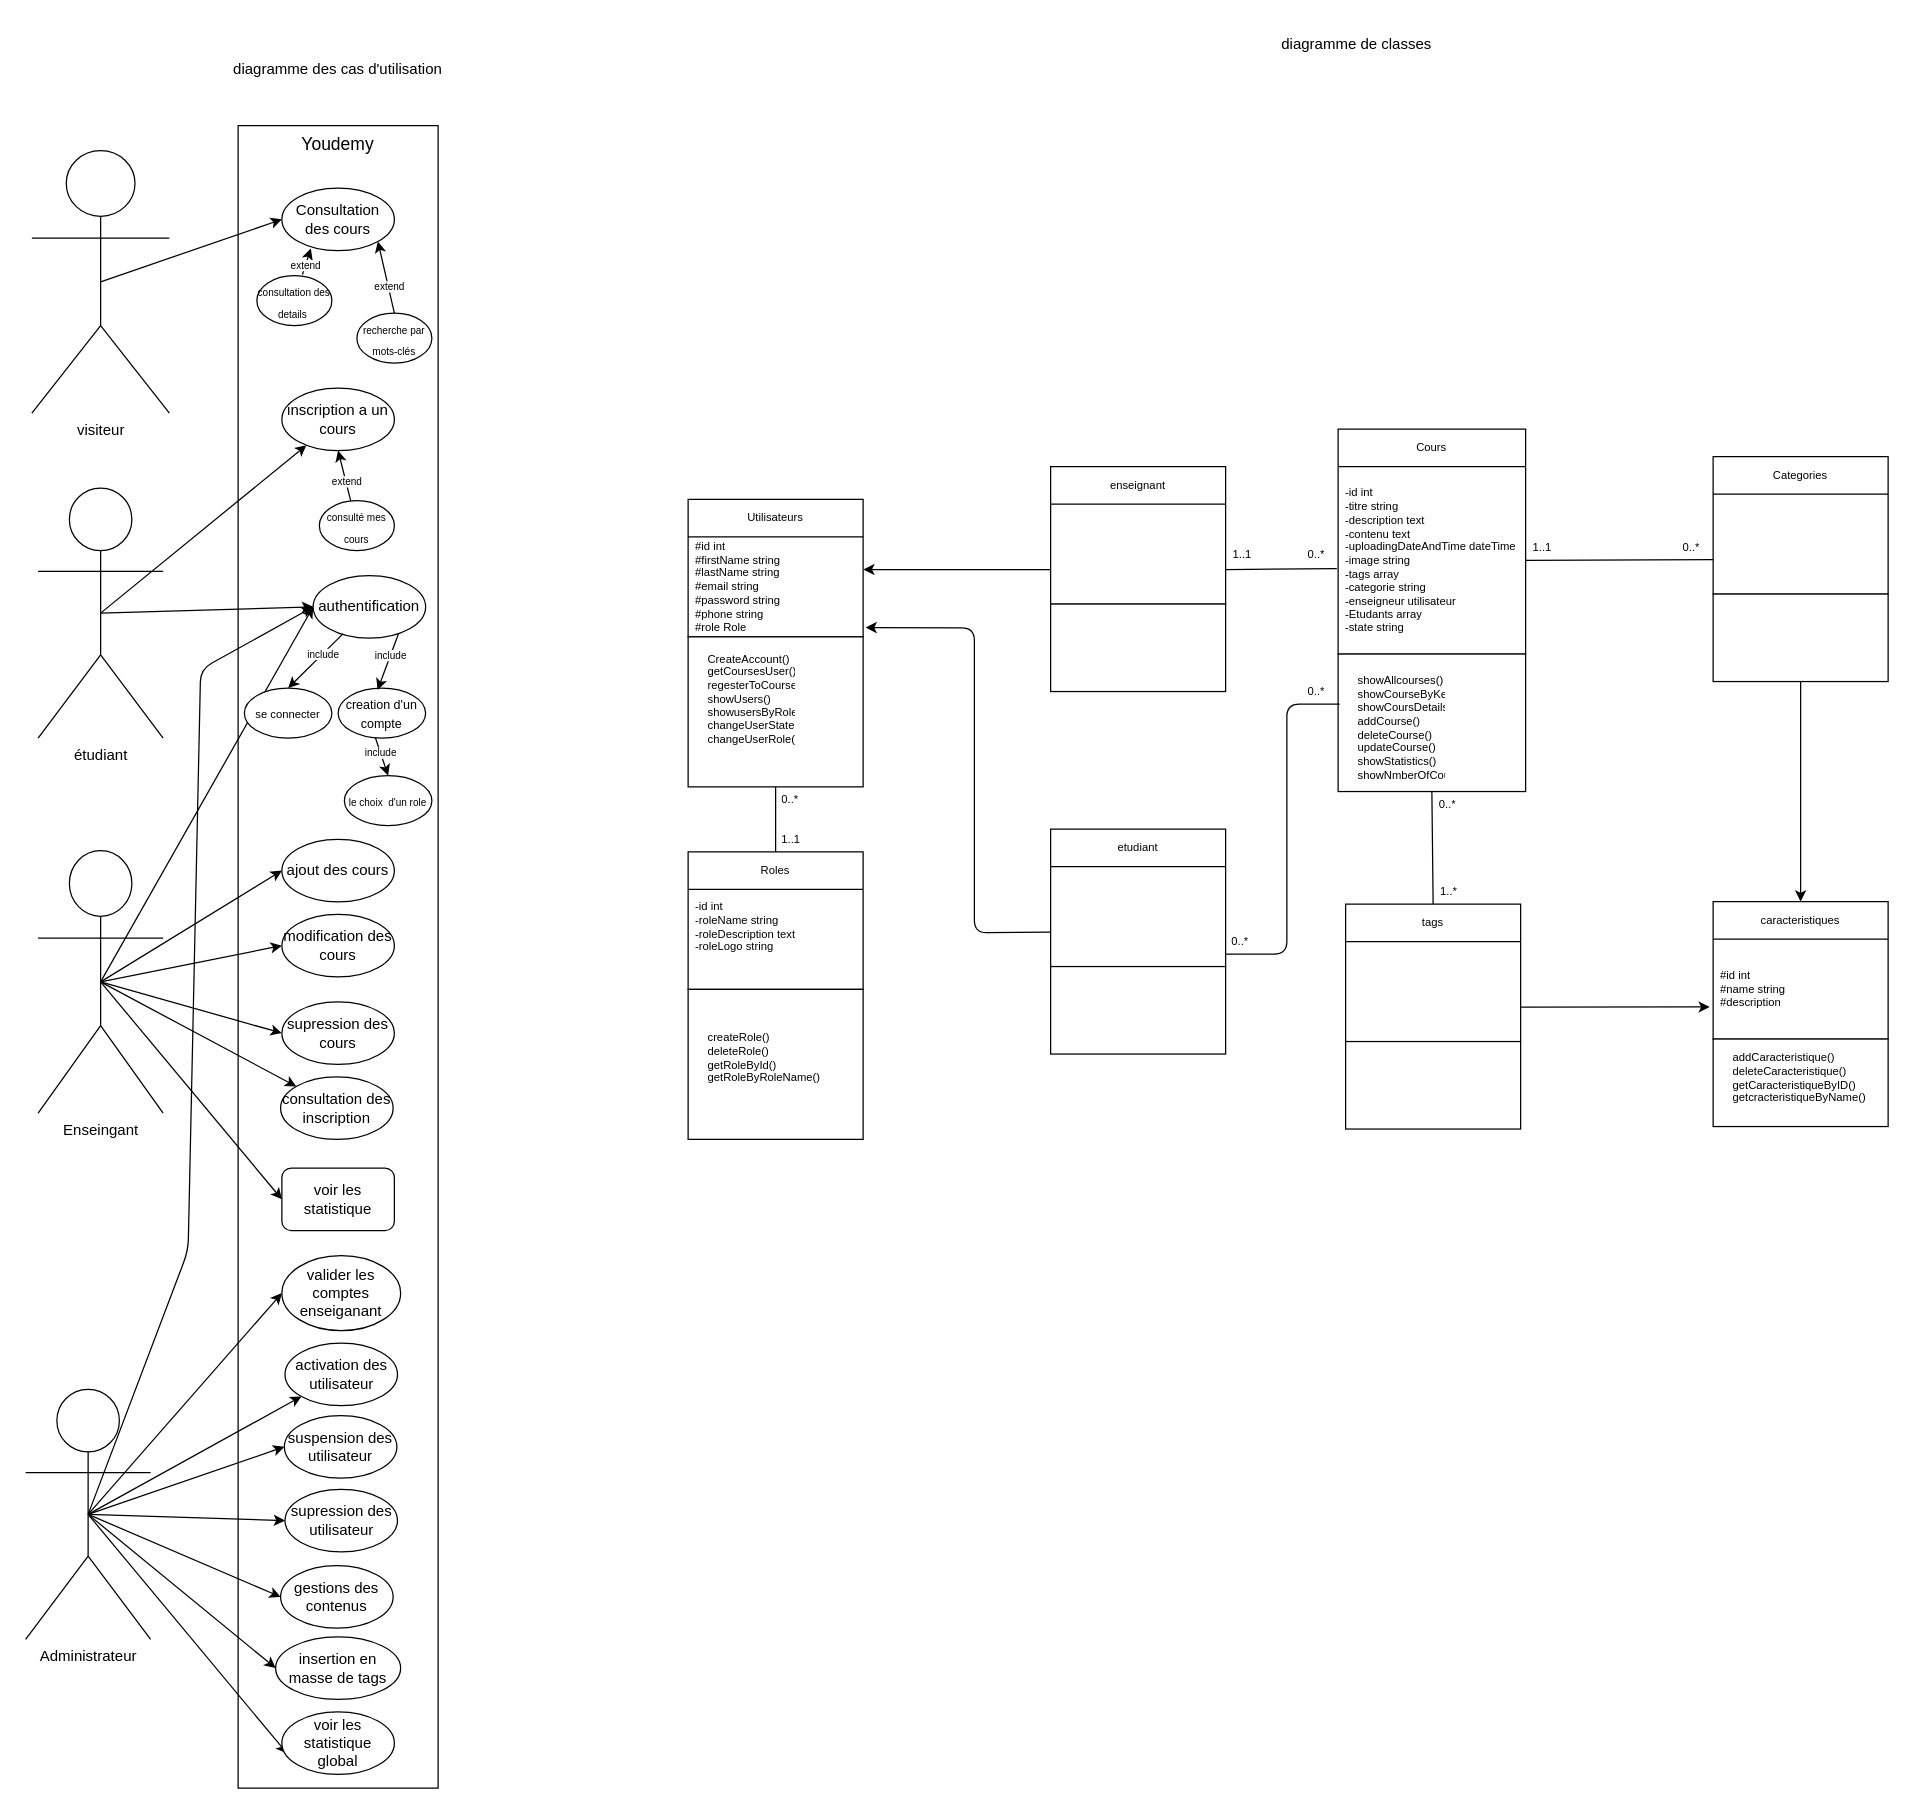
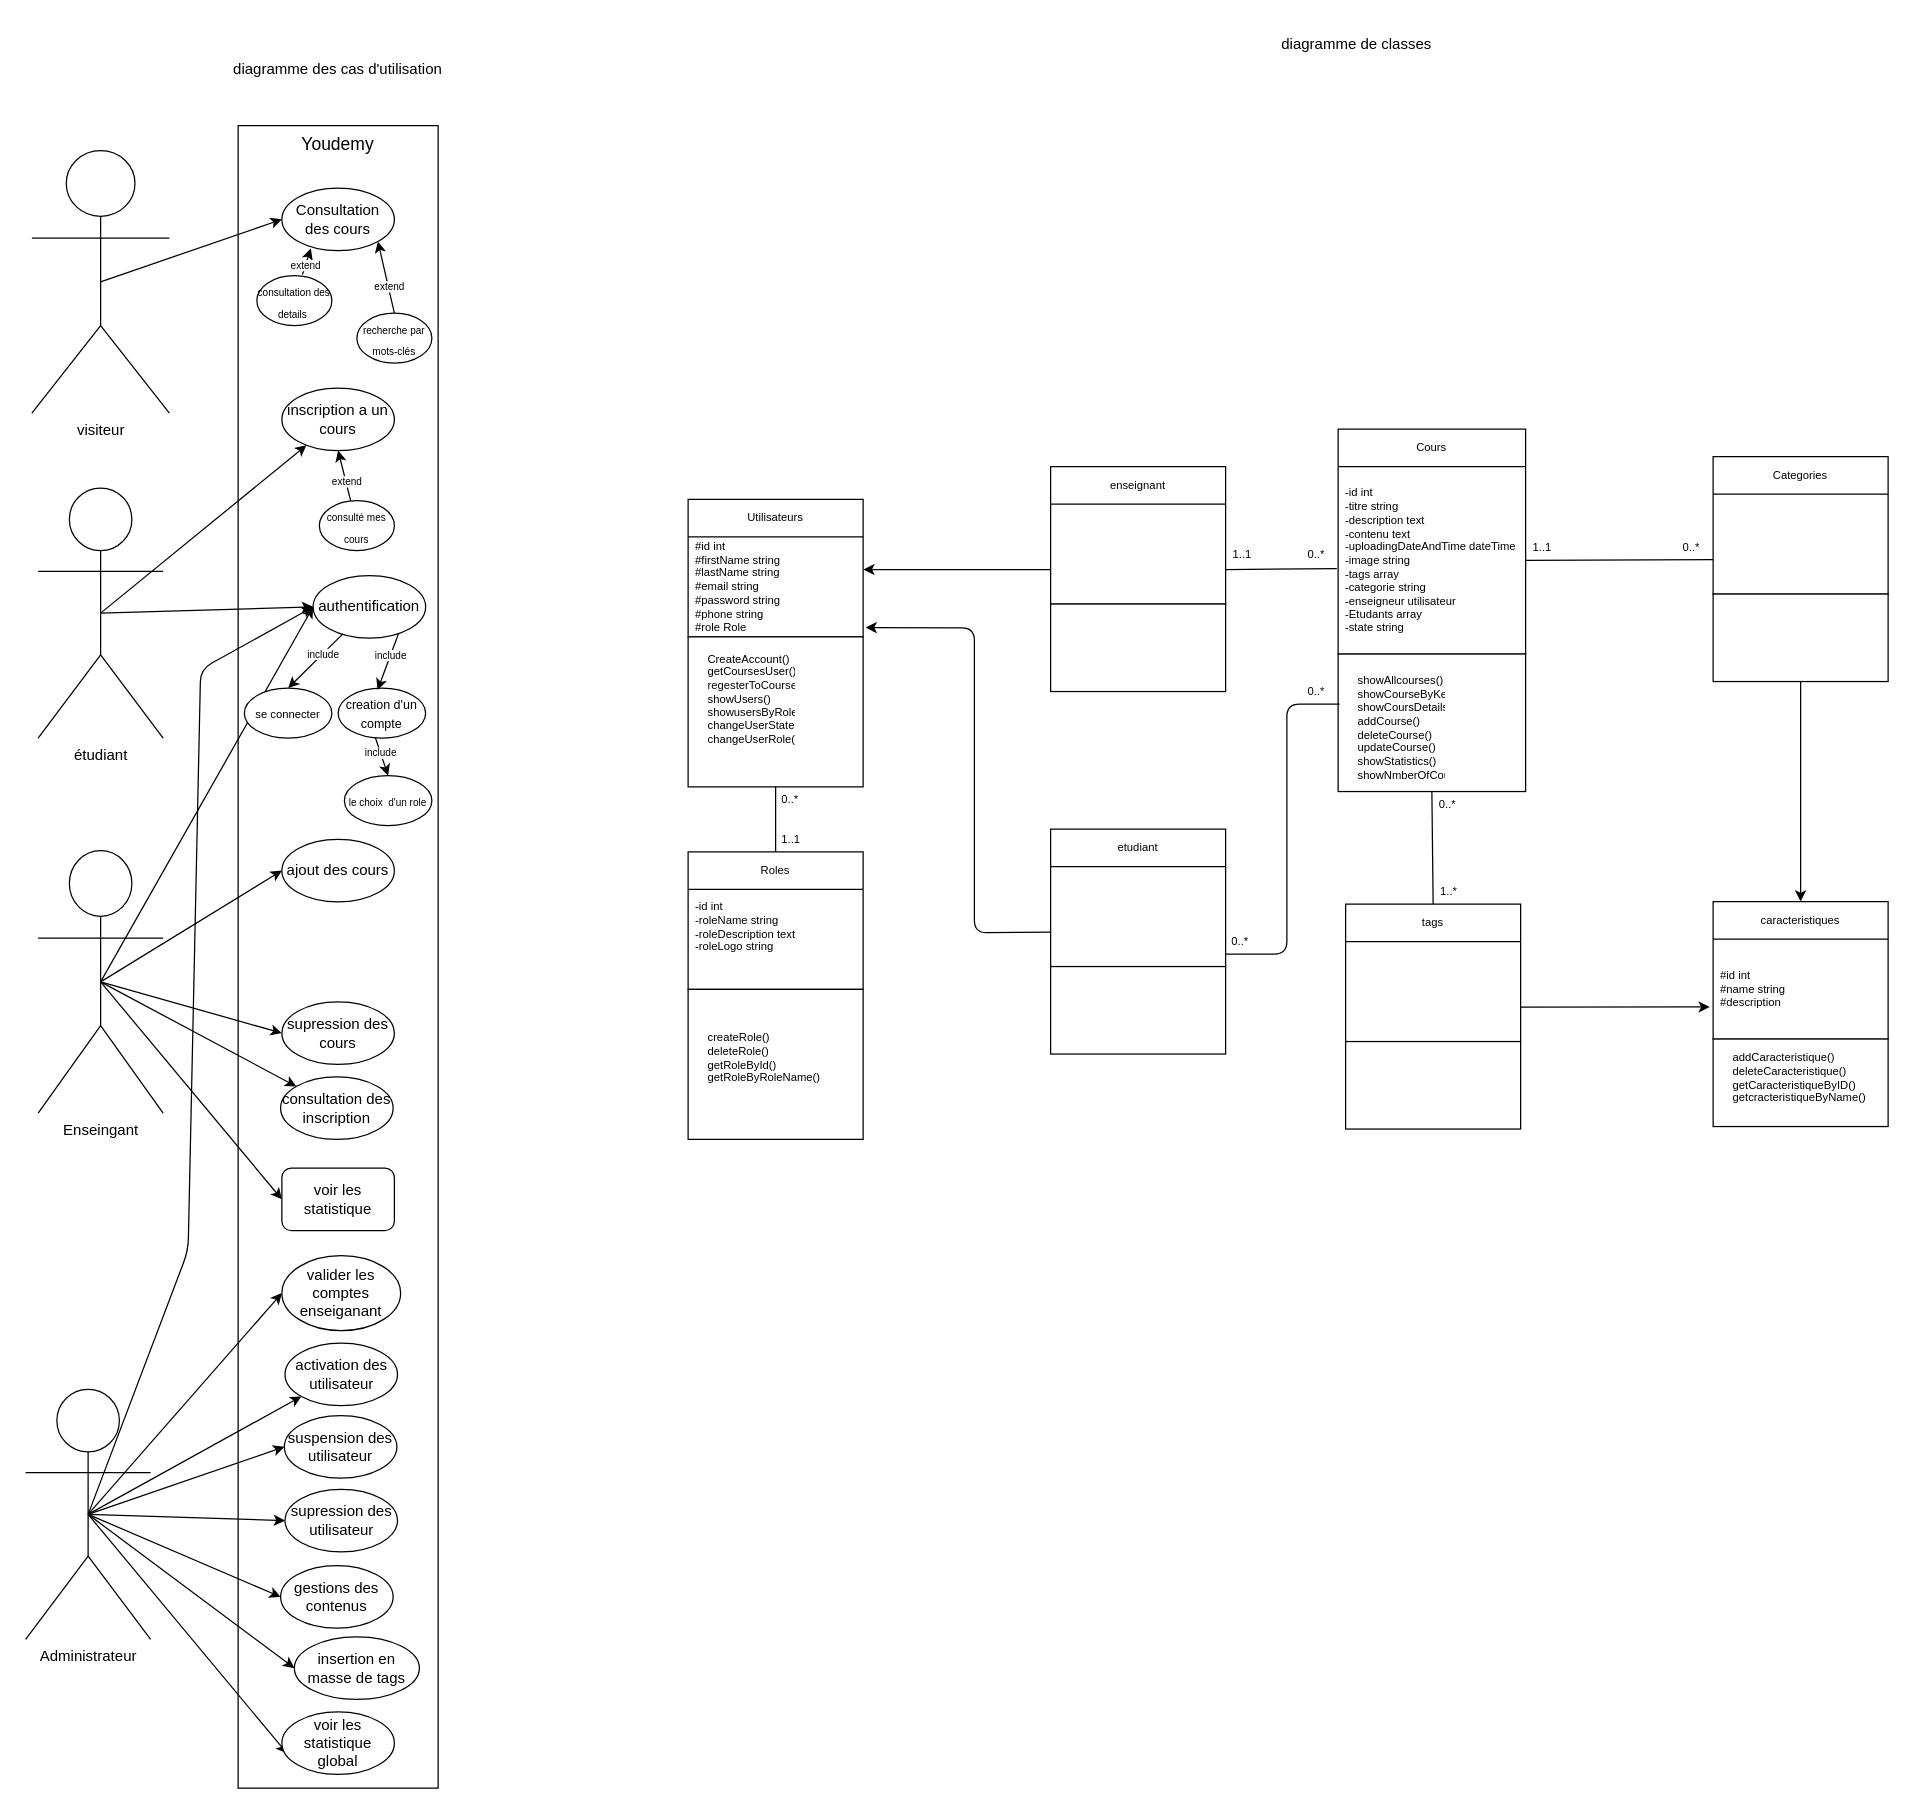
(338, 946) -> none
(207, 961) -> none
(338, 1668) -> (357, 1668)
